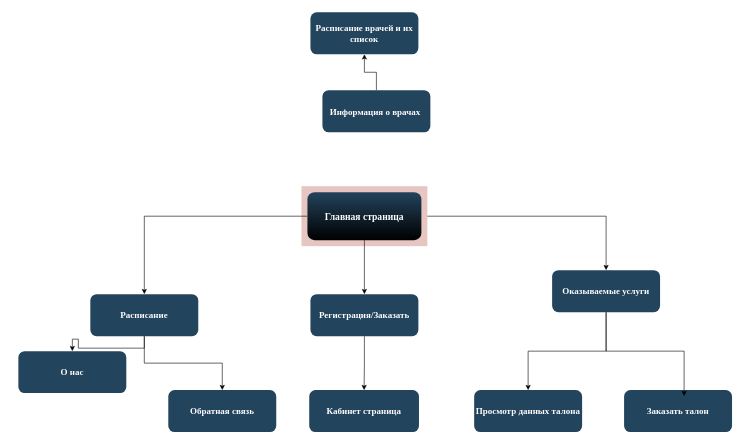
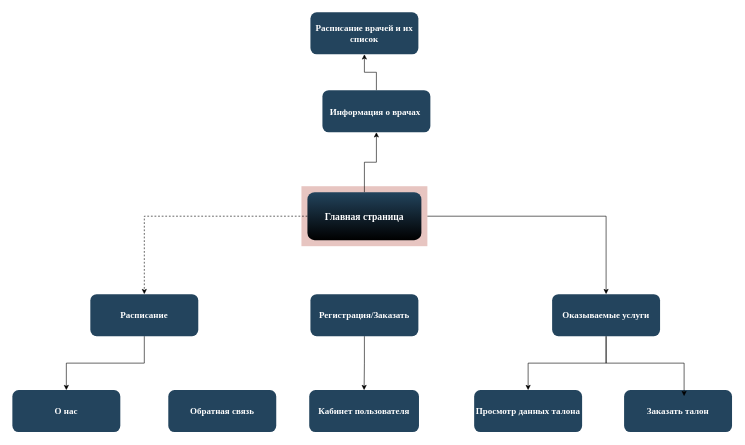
none -> (374, 162)
(188, 216) -> (188, 216)
(365, 267) -> none
(606, 291) -> (606, 315)
(72, 372) -> (66, 411)
(222, 384) -> none
(364, 411) -> (364, 411)
